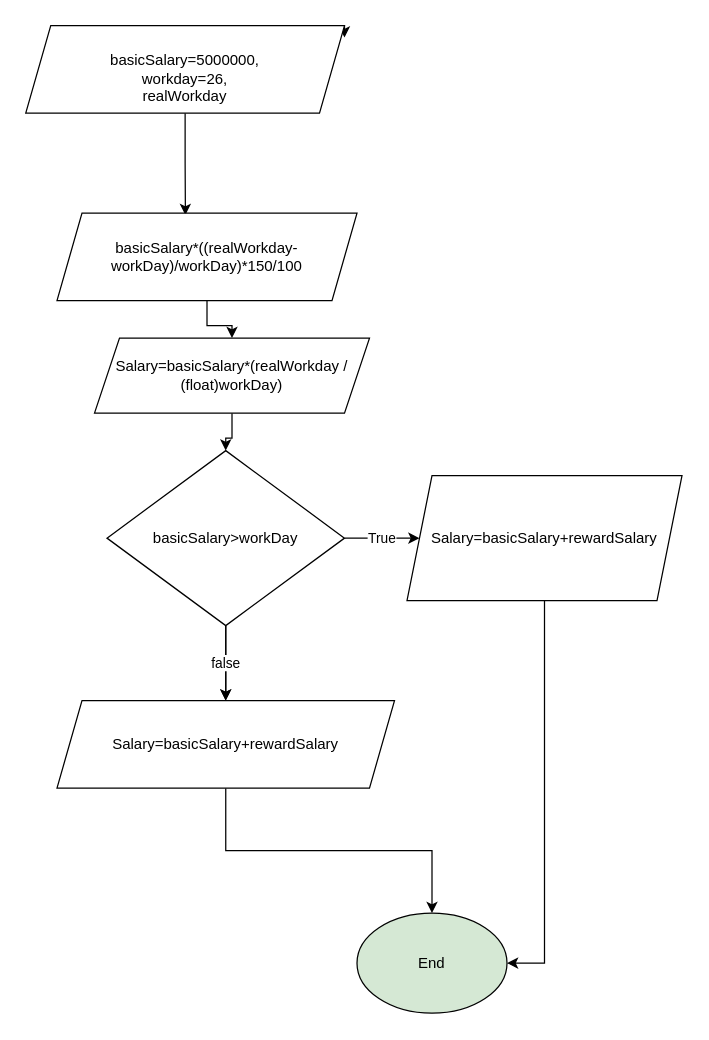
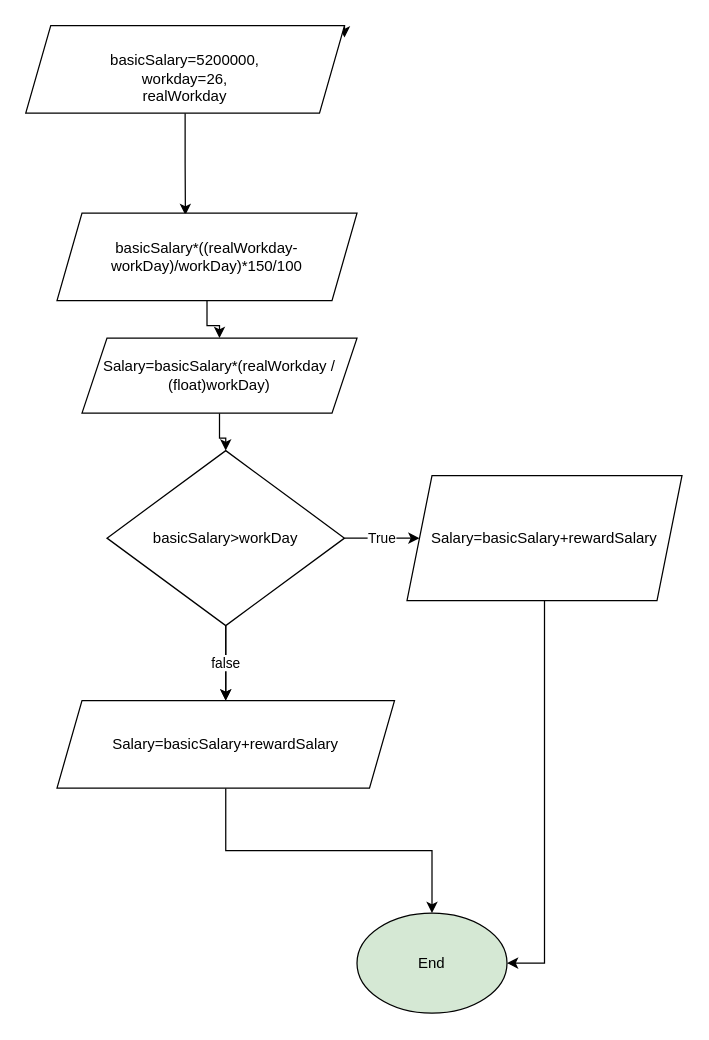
(185, 69) -> (185, 69)
(232, 376) -> (219, 376)
